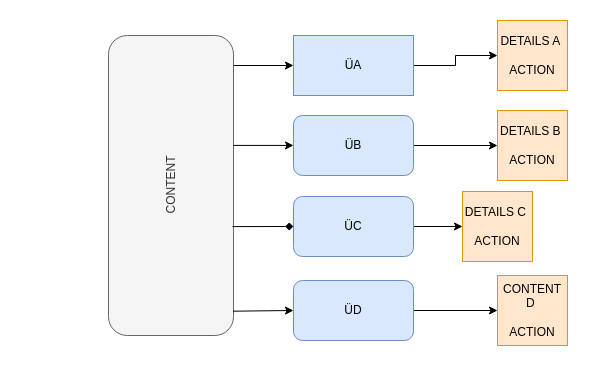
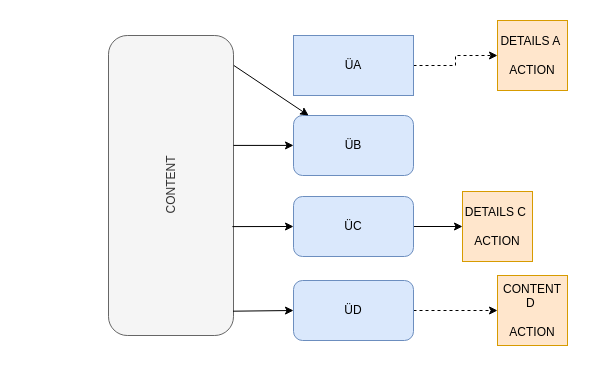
(260, 66) -> (268, 88)
(456, 66) -> (456, 66)
(452, 146) -> none
(533, 146) -> none
(284, 227) -> (285, 227)
(452, 311) -> (452, 311)
